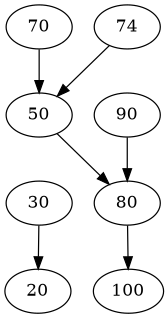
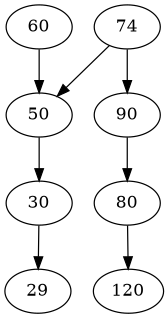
(39, 27) -> (39, 27)
none -> (127, 65)
(79, 155) -> (39, 153)
(38, 291) -> (38, 291)
(128, 291) -> (128, 291)
